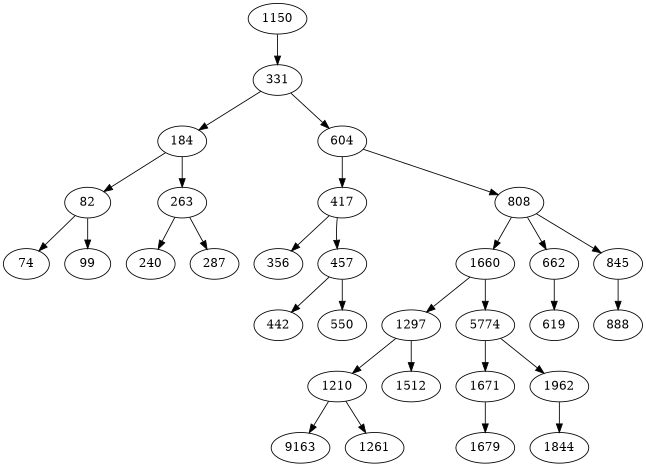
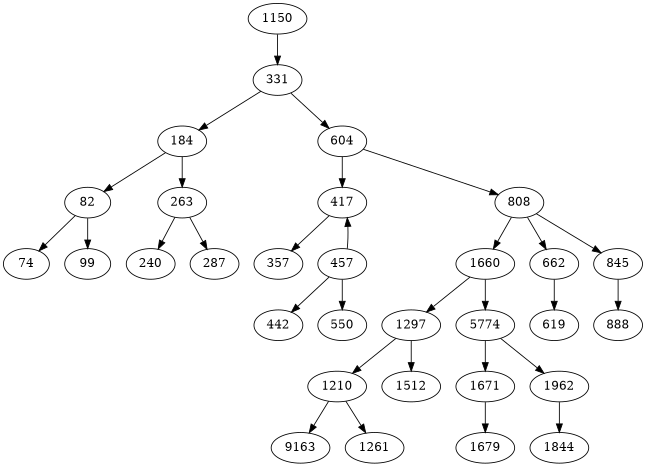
(337, 229) -> (348, 238)
(278, 264) -> (278, 264)
